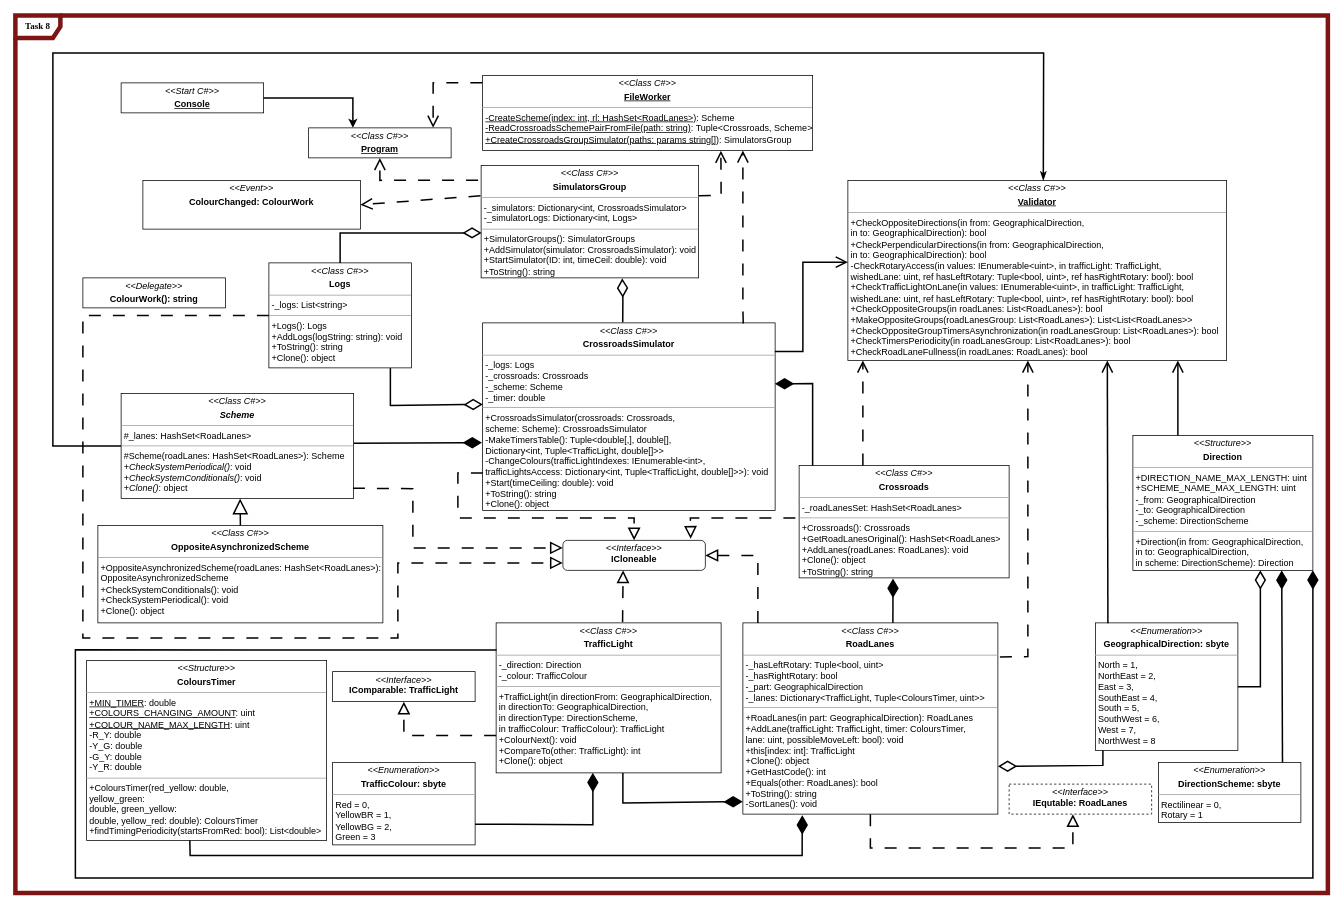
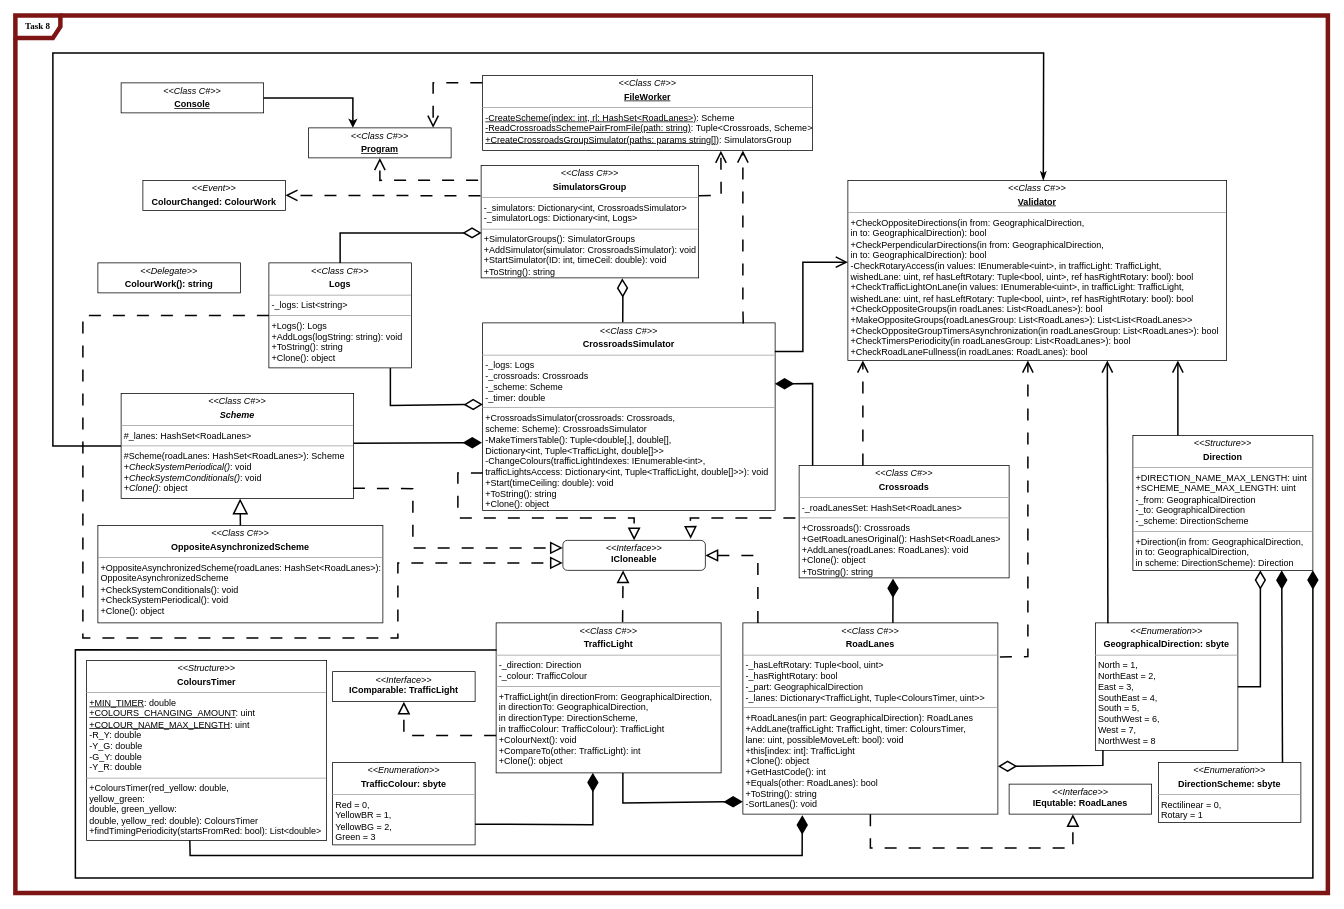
(150, 94) -> (149, 94)
(252, 205) -> (214, 195)
(154, 293) -> (169, 278)
(1080, 799) -> (1080, 799)
